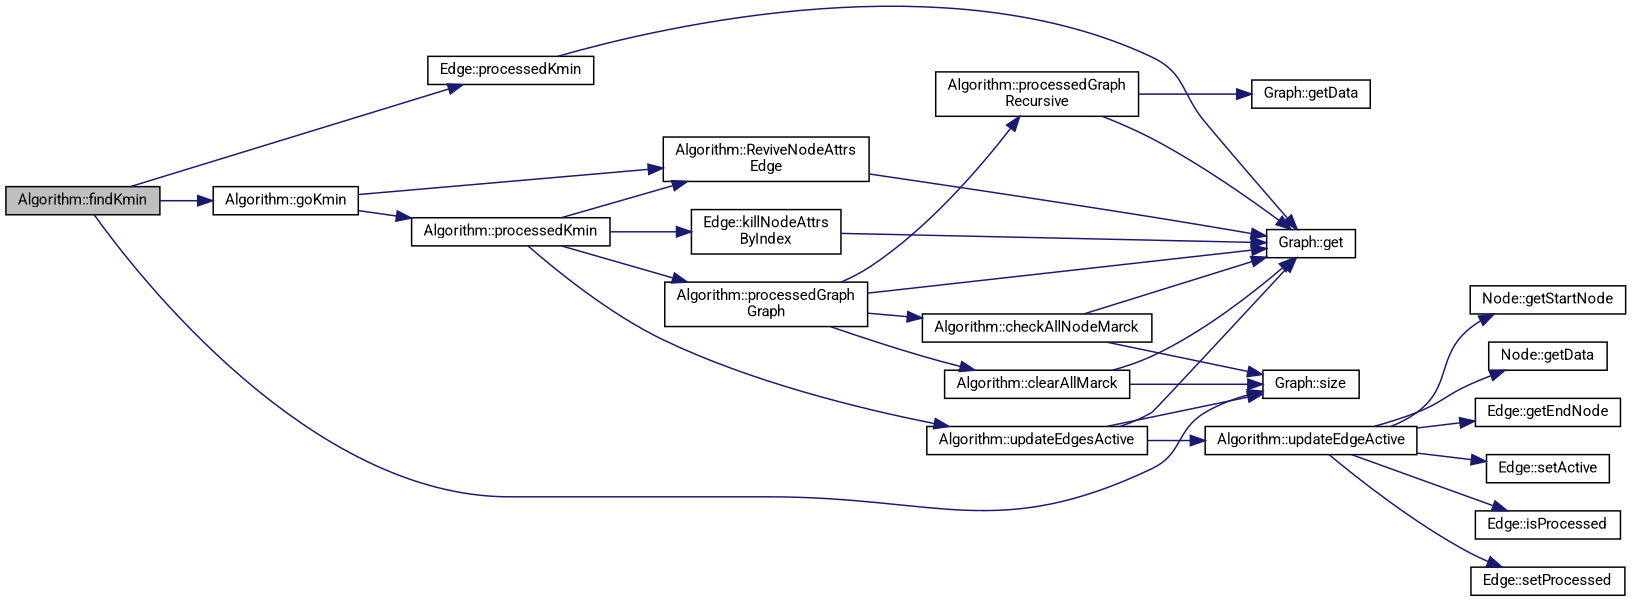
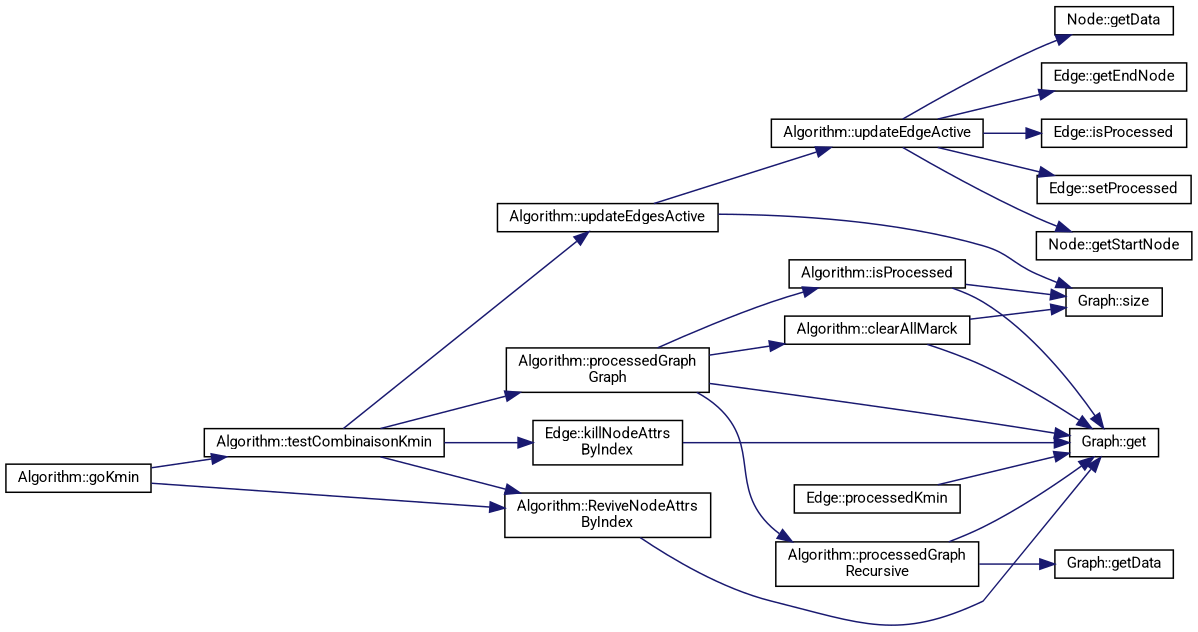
(766, 159) -> (608, 515)
(83, 201) -> none
(511, 232) -> (324, 443)
(1037, 328) -> (877, 274)
(1207, 354) -> none
(1548, 469) -> none
